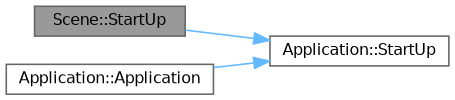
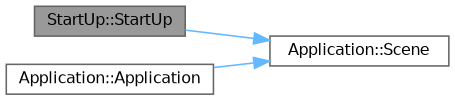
(110, 21) -> (110, 21)
(359, 51) -> (359, 51)
